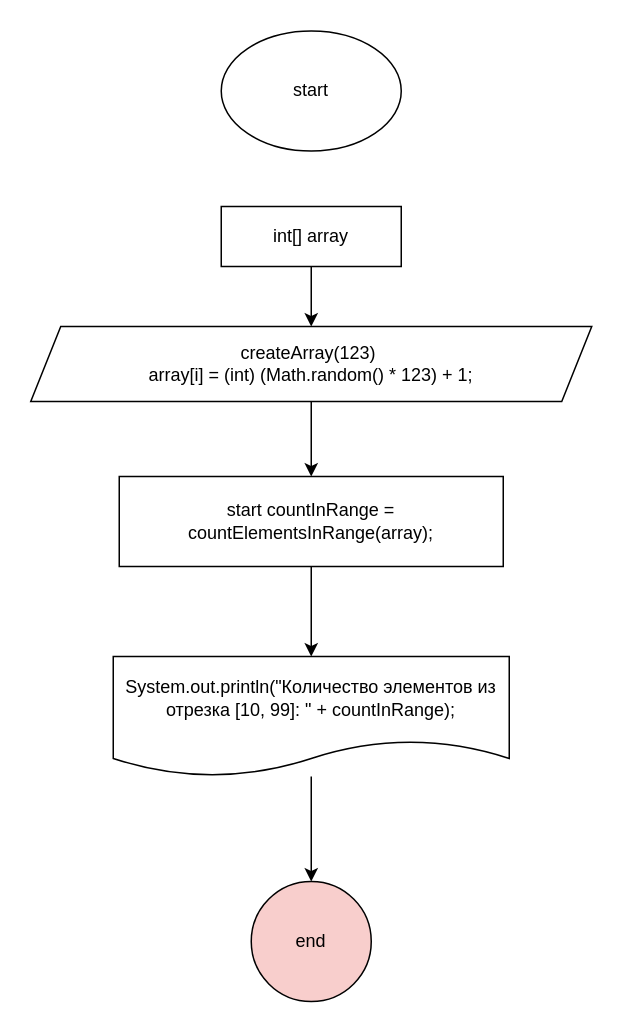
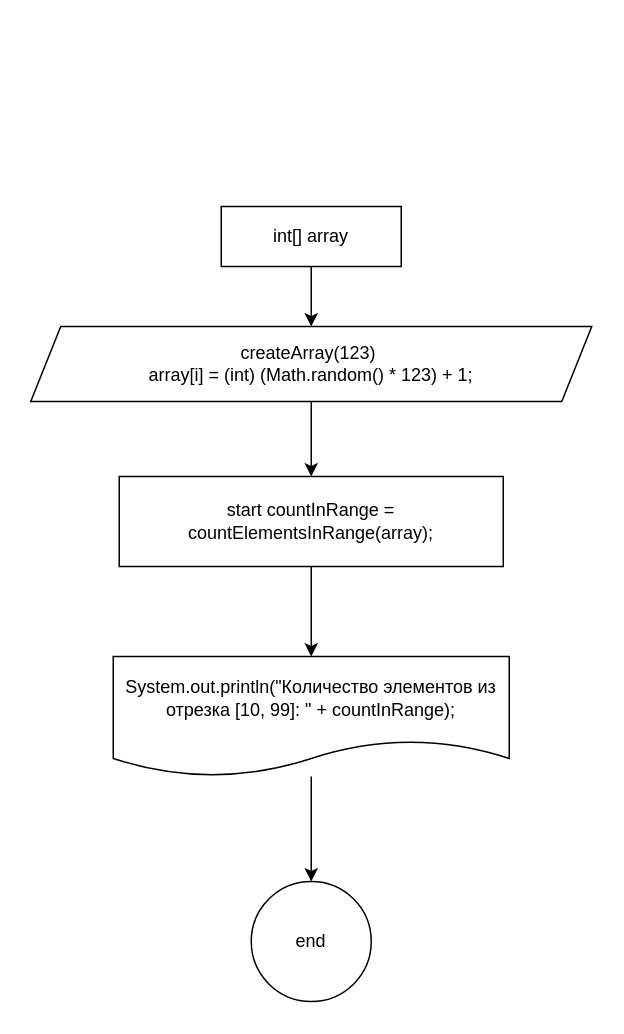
(311, 91) -> none
(311, 941) -> (311, 941)
